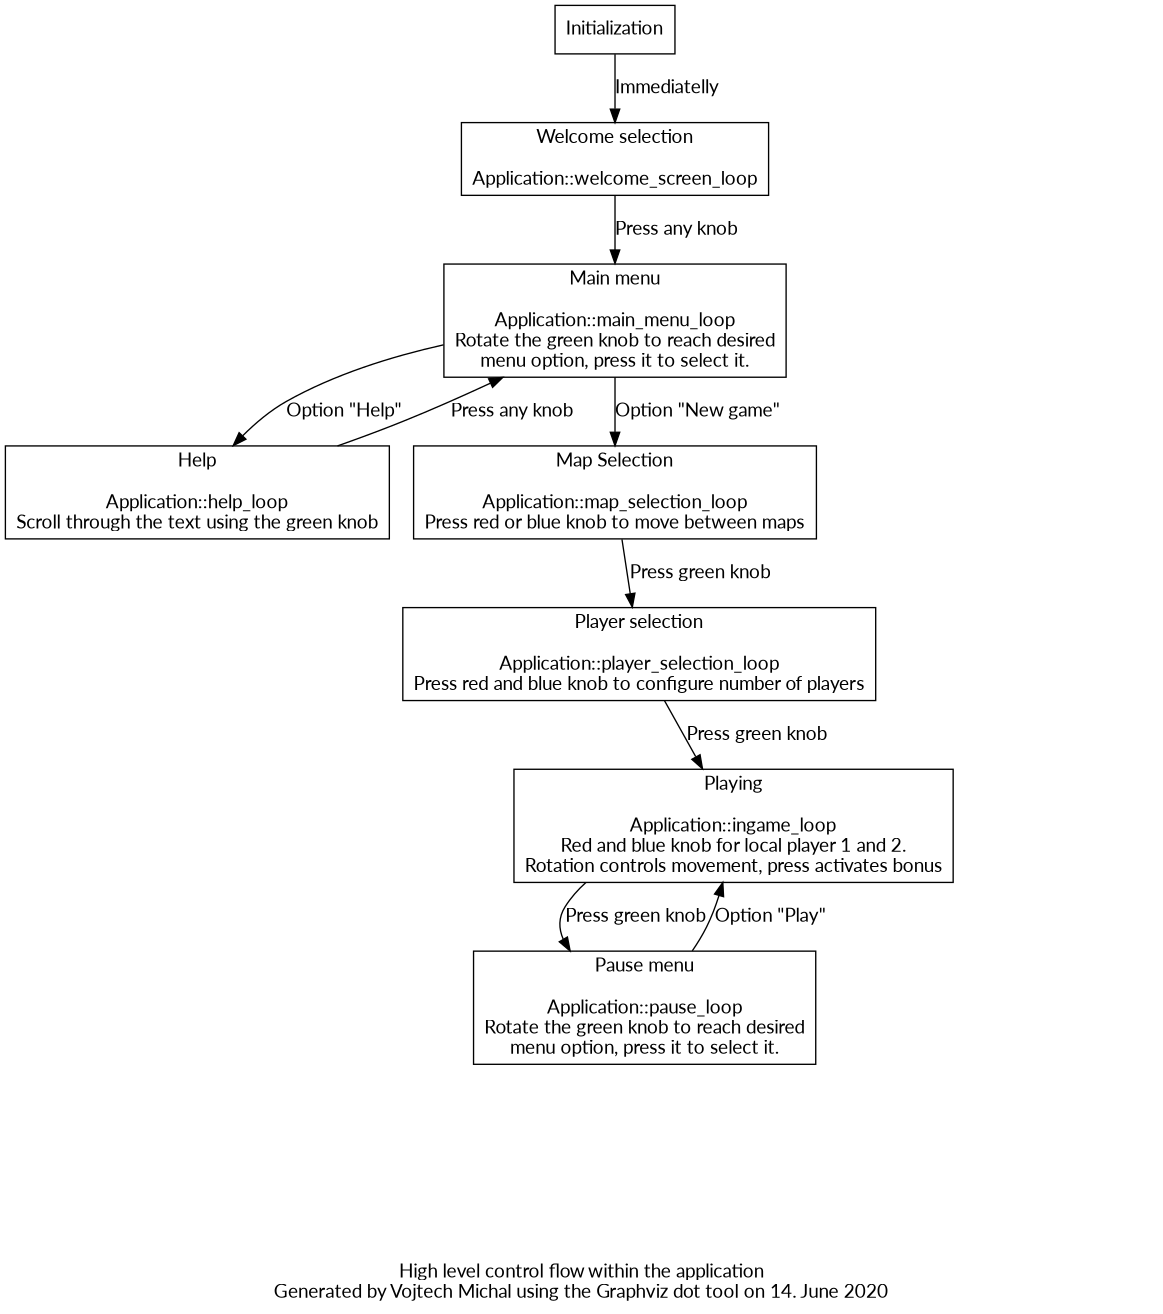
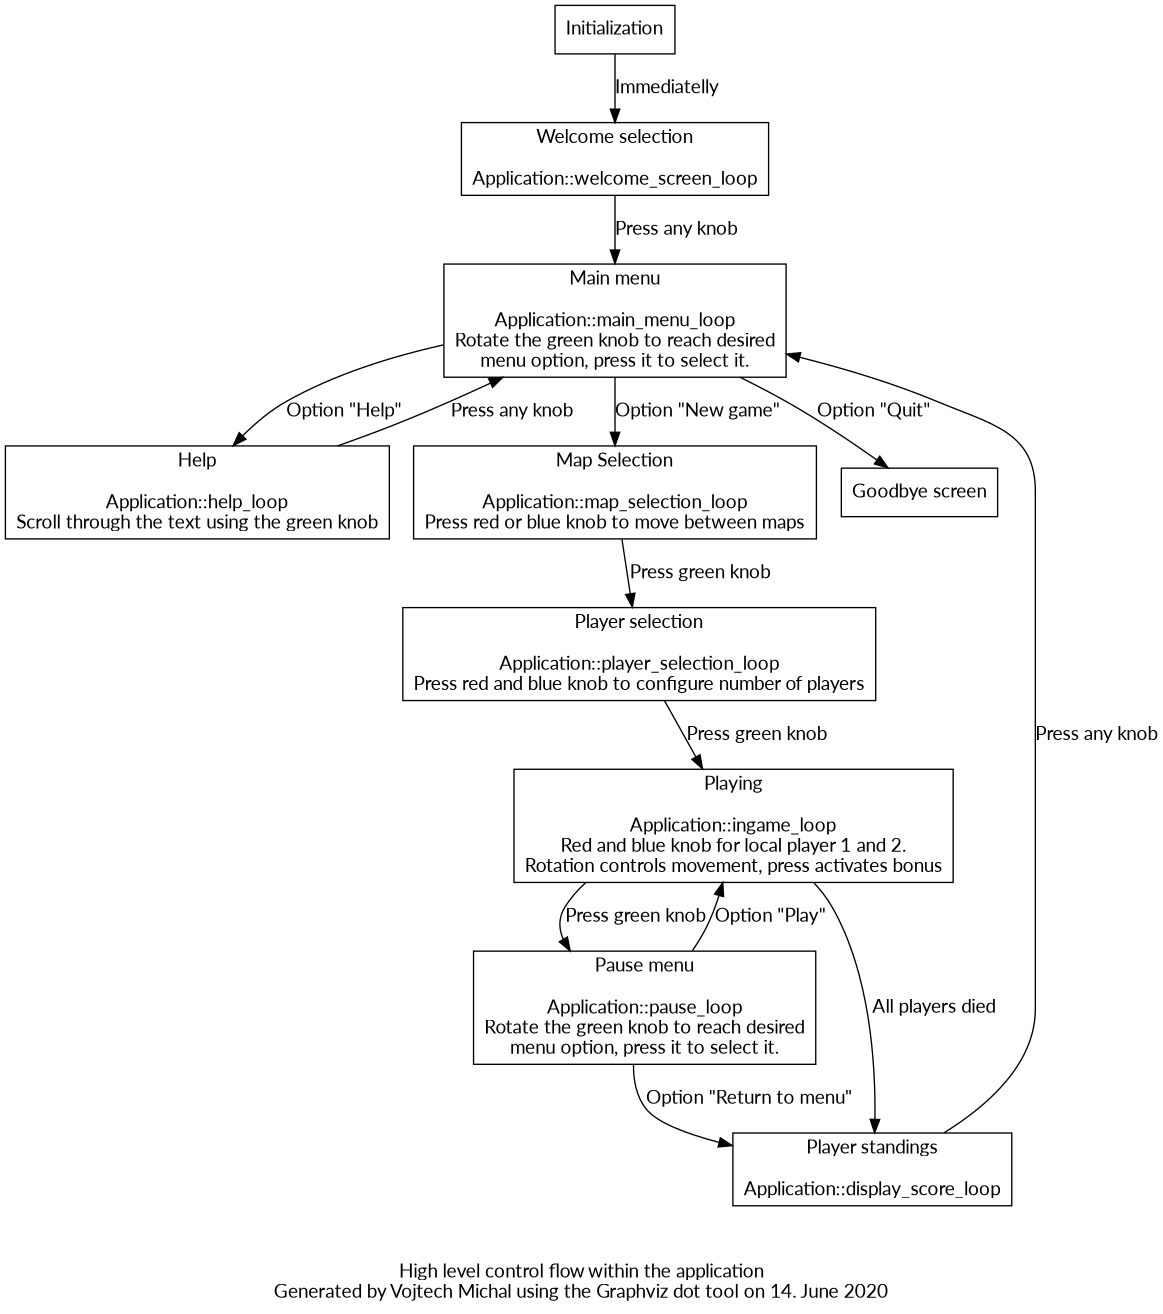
none -> (919, 492)
none -> (872, 1169)
